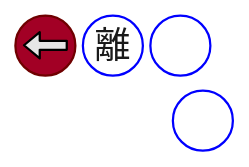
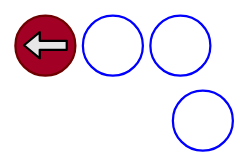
(113, 45) -> none
